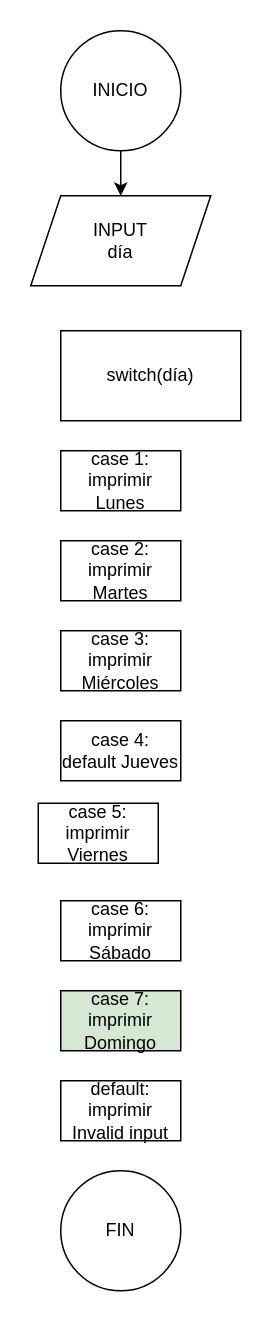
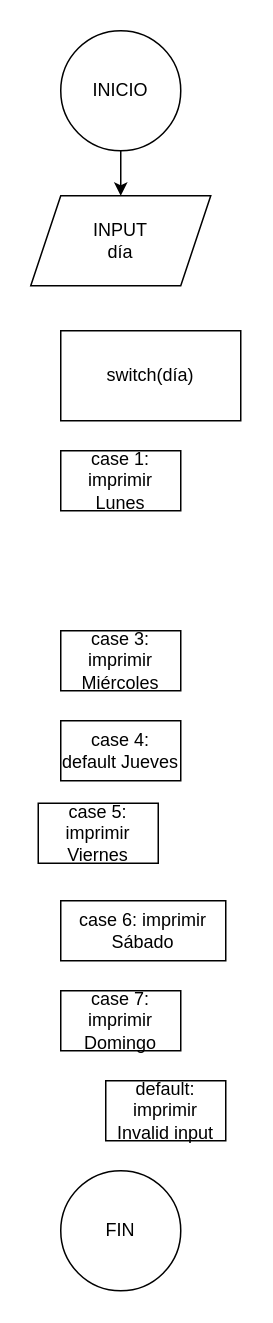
(121, 571) -> none
(121, 931) -> (143, 931)
(121, 1021) -> (121, 1021)
(121, 1111) -> (166, 1111)
